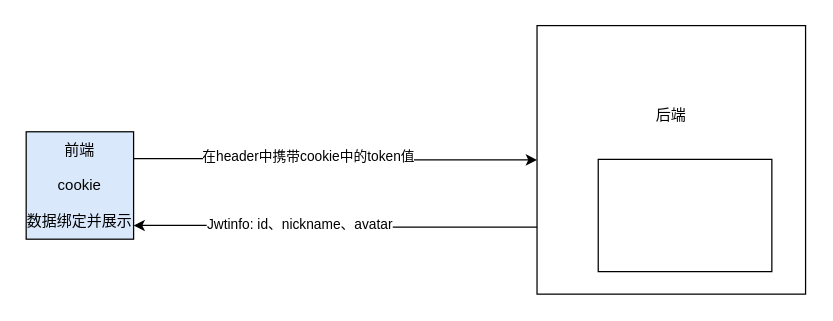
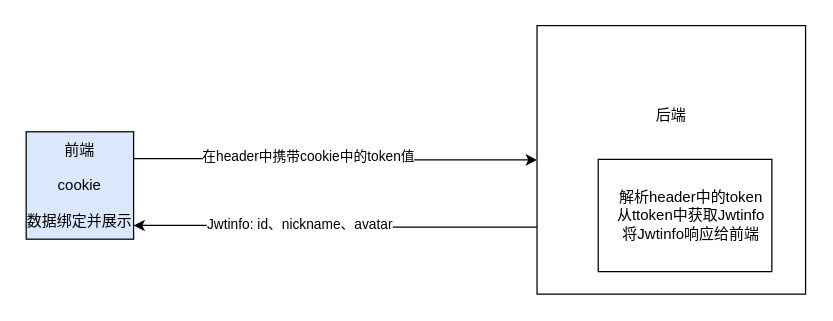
none -> (691, 216)
